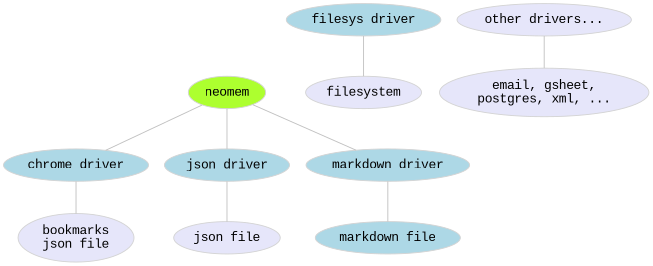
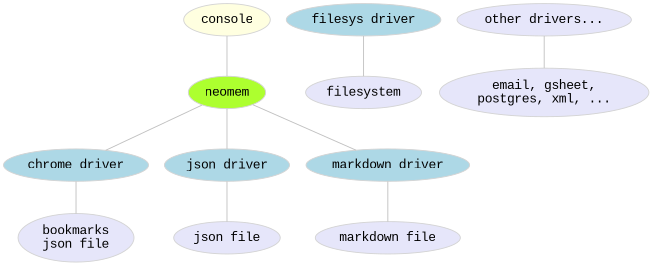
none -> (227, 20)
(388, 238) -> (388, 238)
